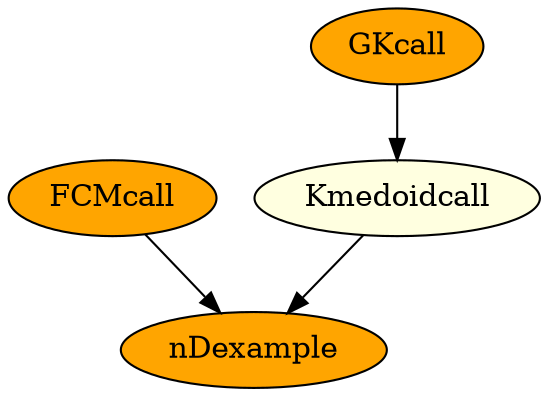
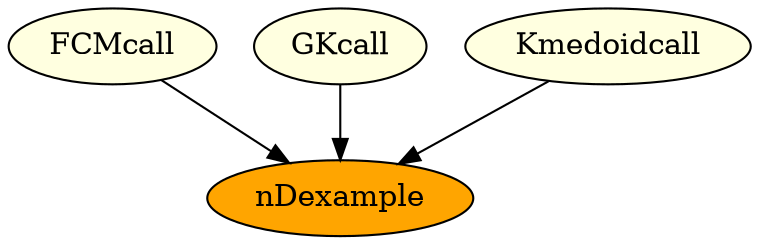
(397, 46) -> (340, 46)
(397, 112) -> (340, 112)
(113, 198) -> (113, 46)
